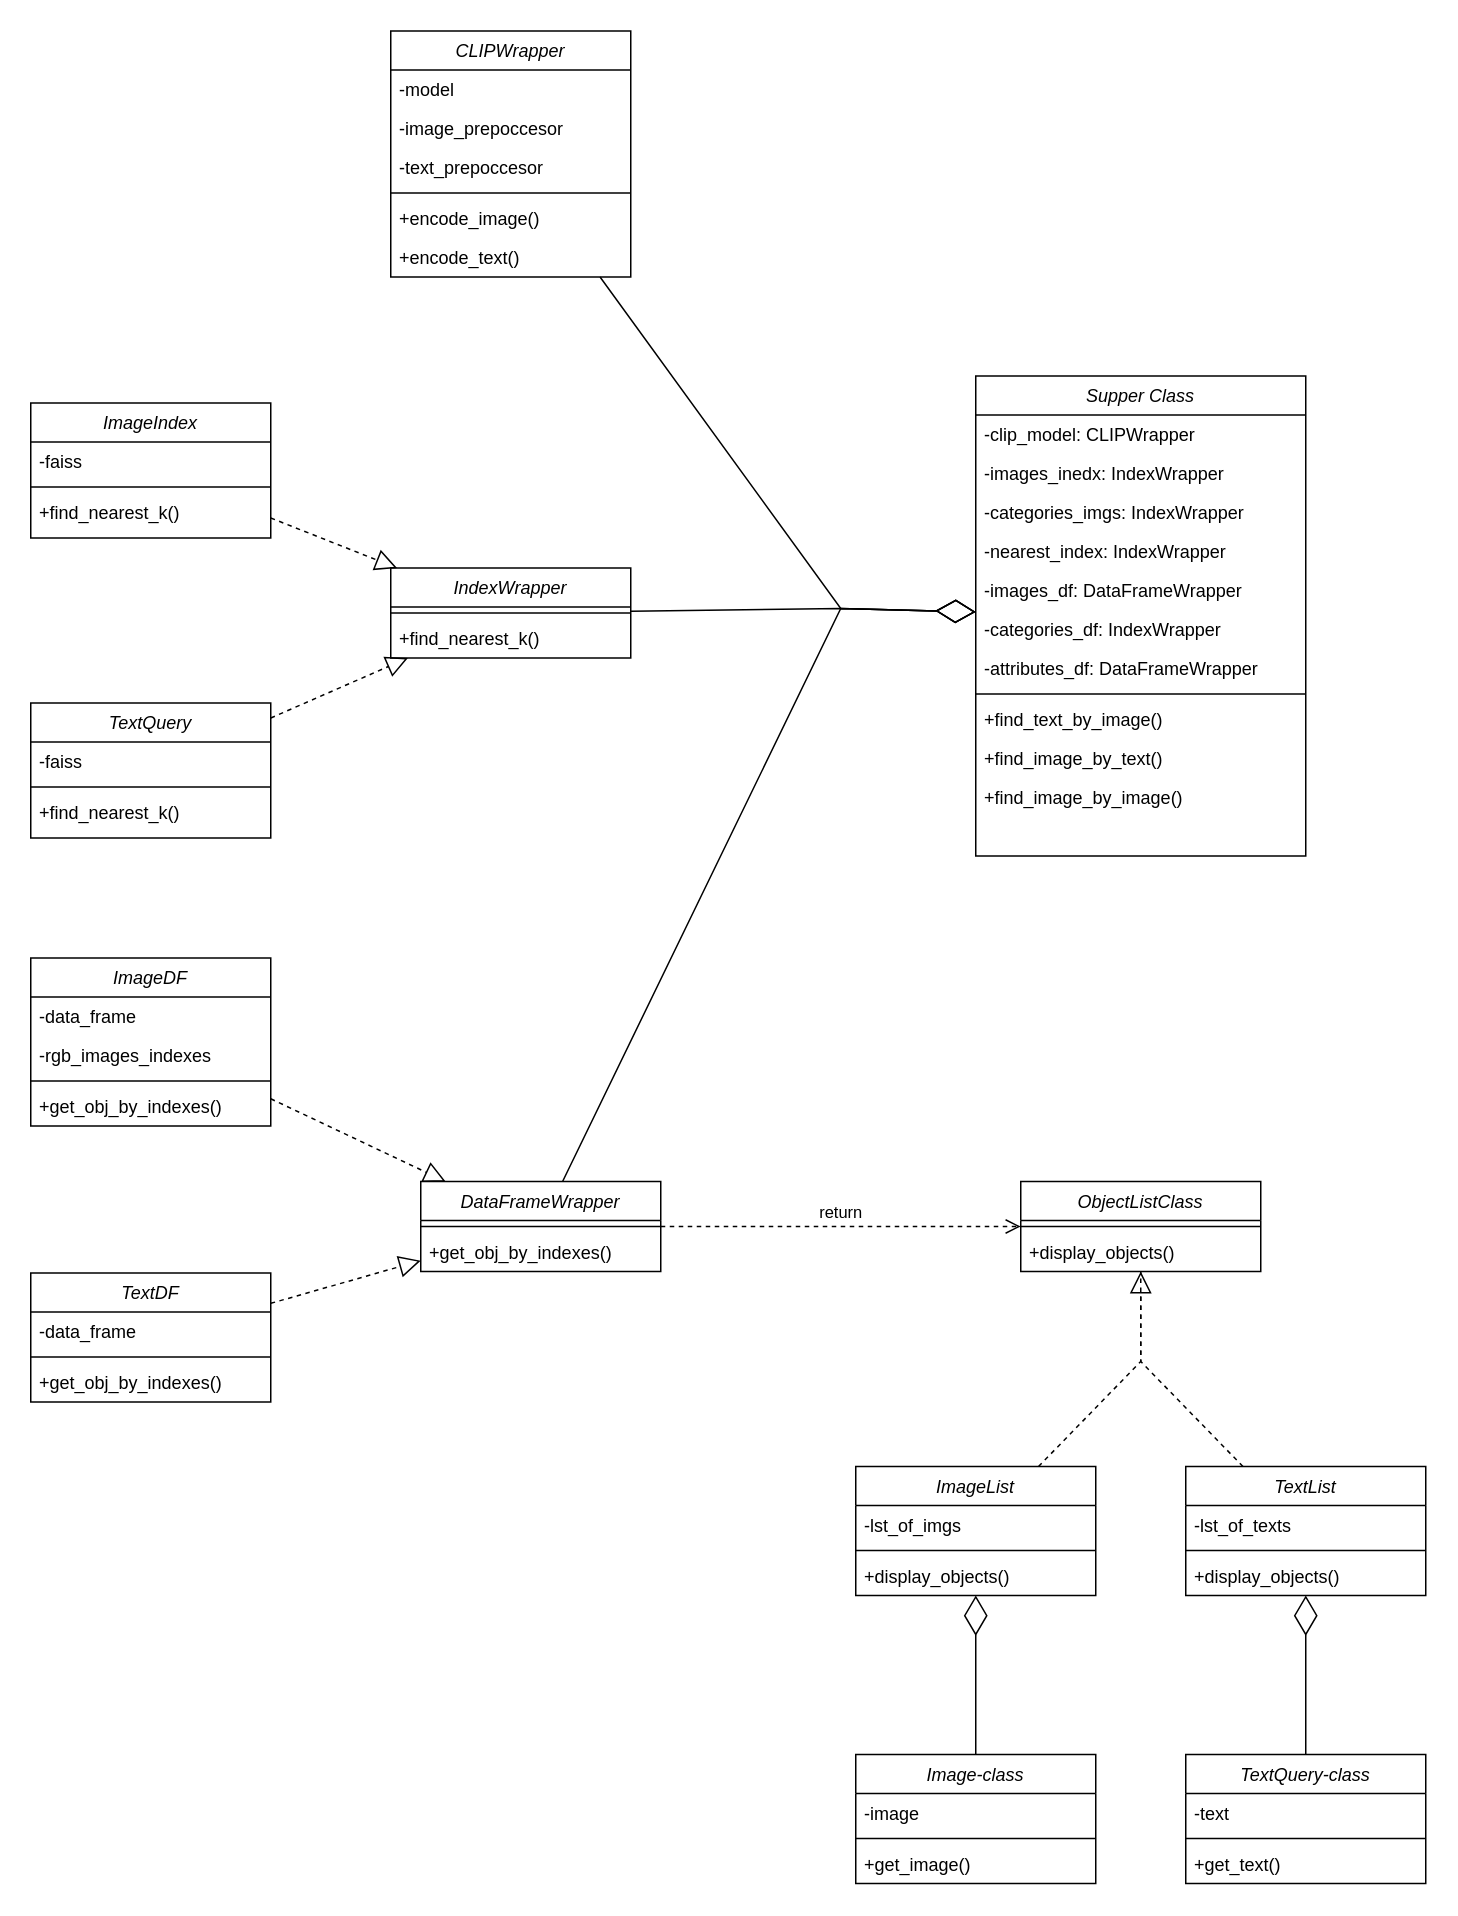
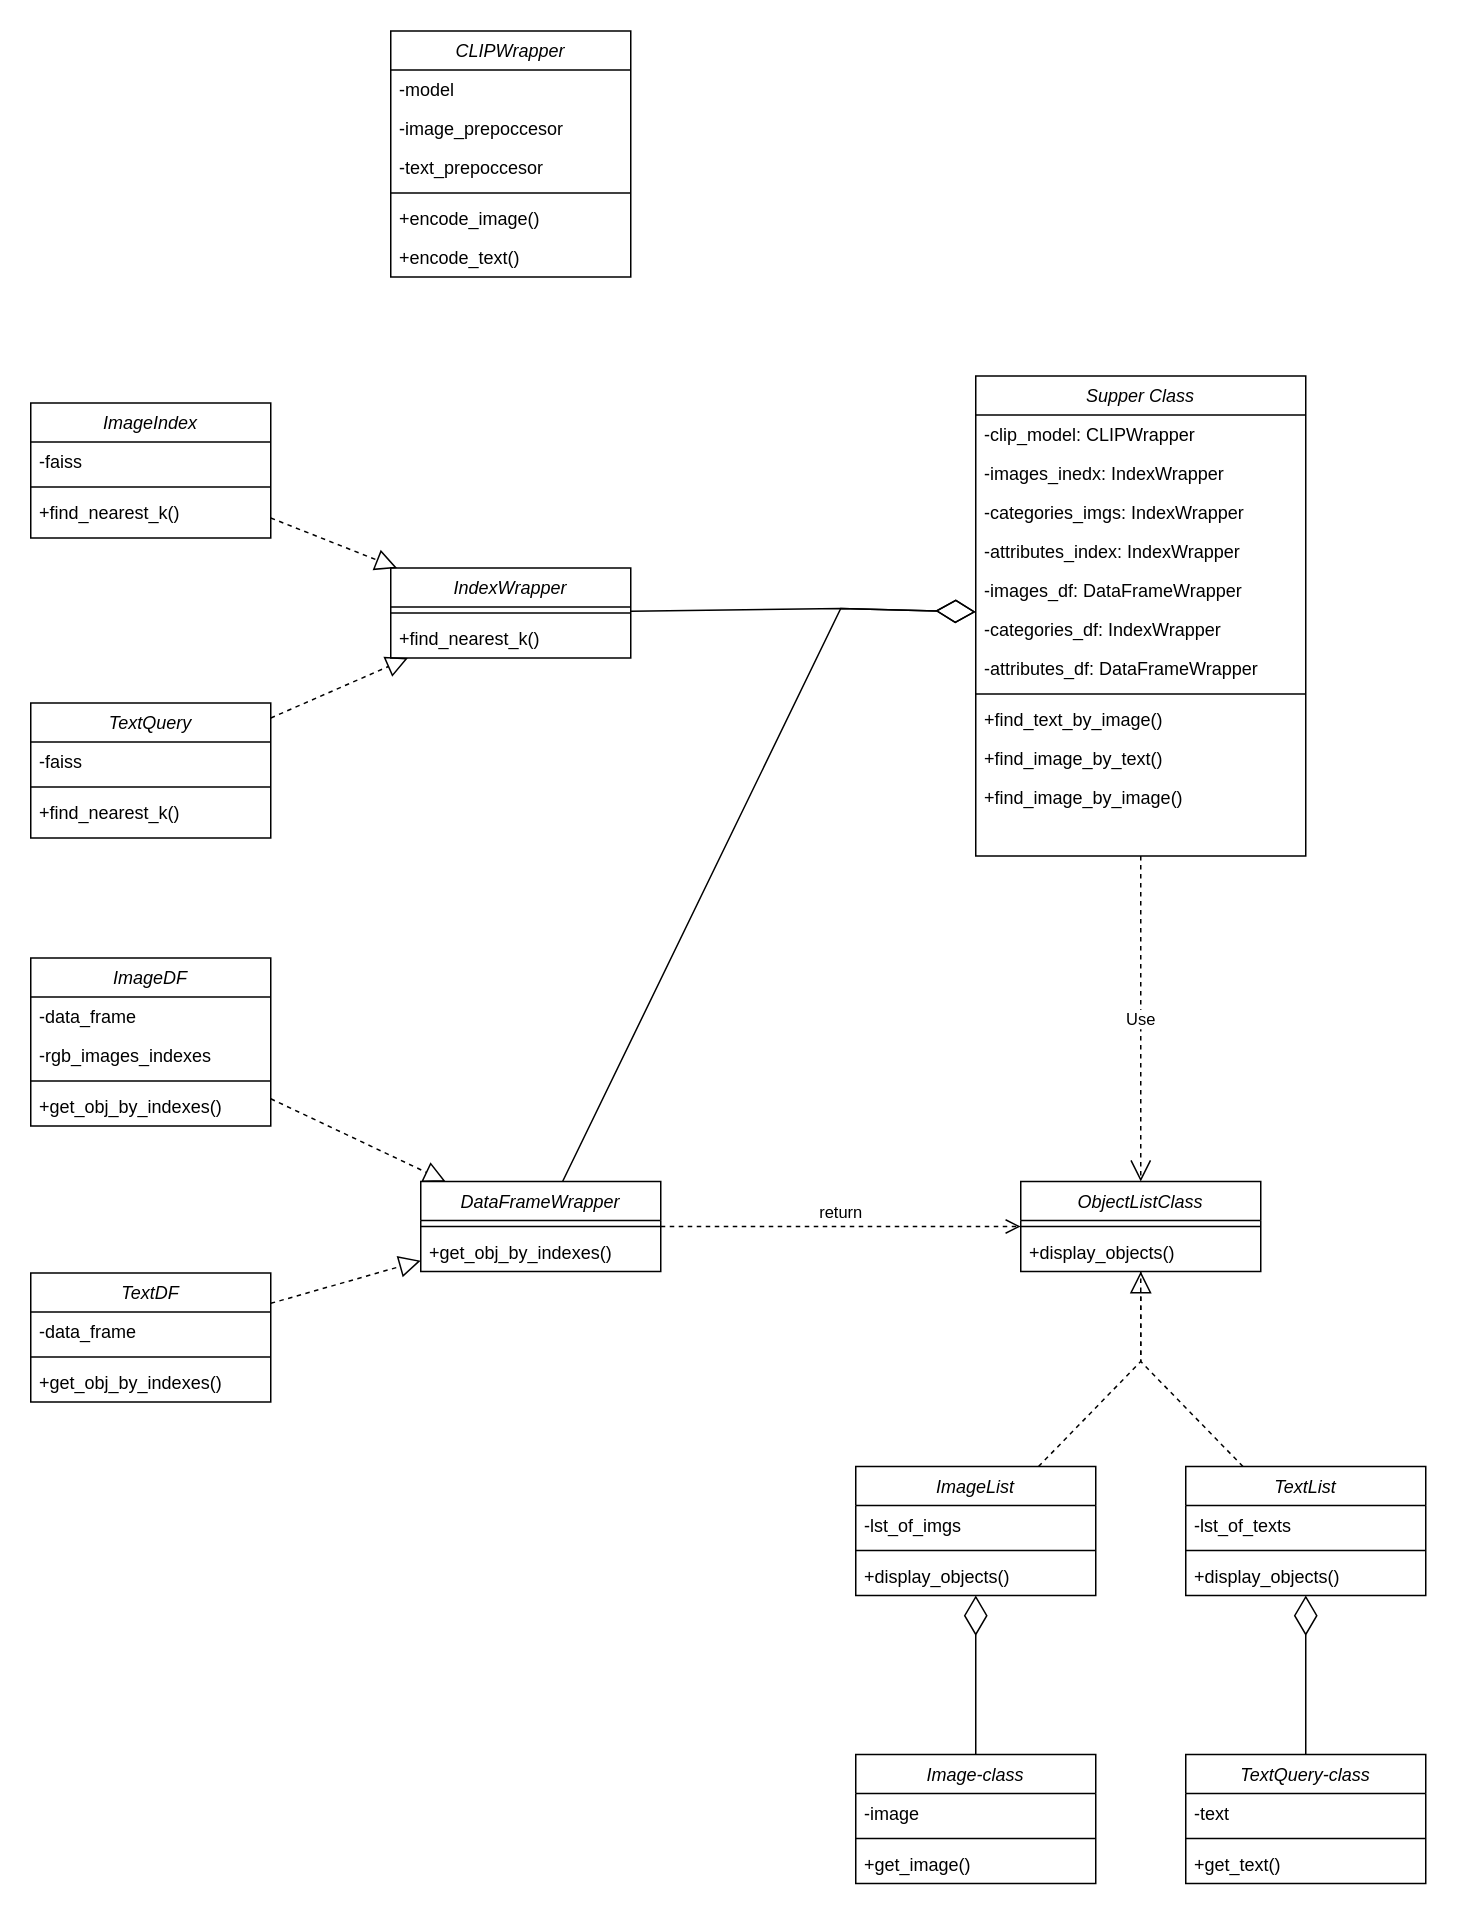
(720, 442) -> none
(1118, 552) -> (1131, 552)
none -> (1141, 1018)
